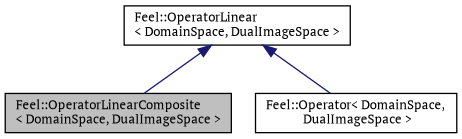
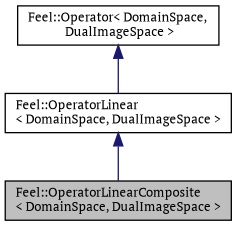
(302, 73) -> (118, 76)
